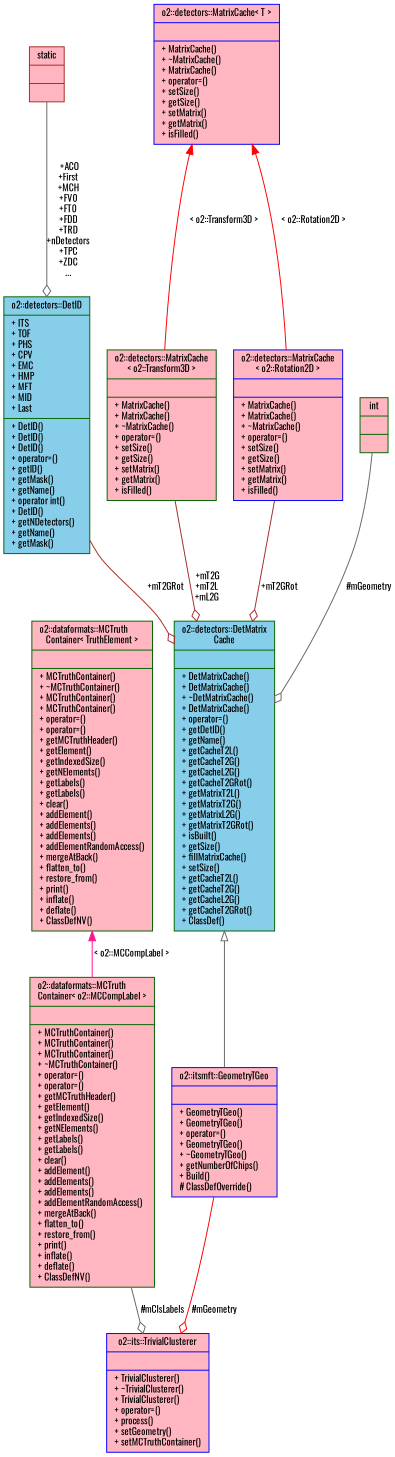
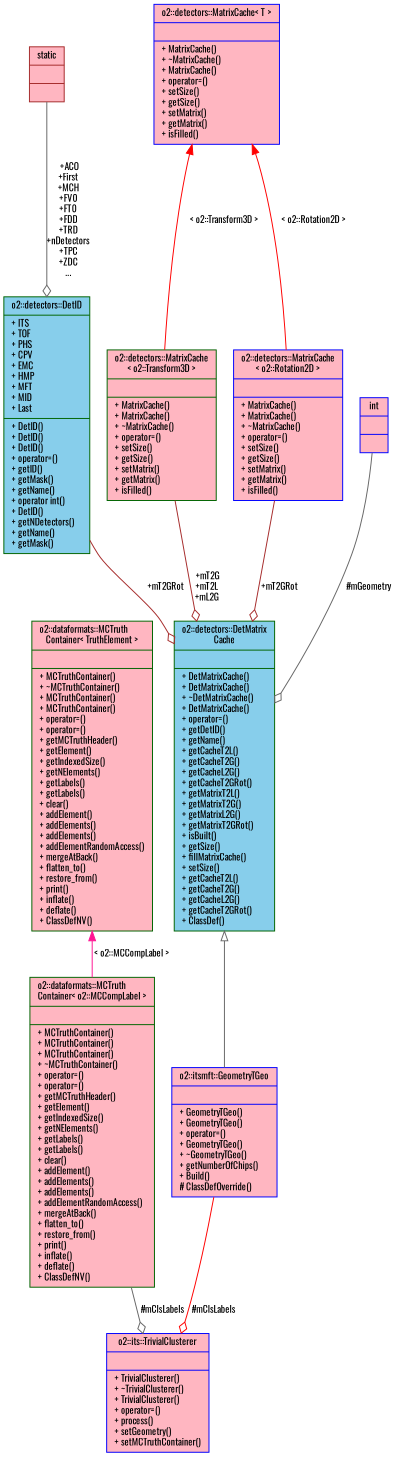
(374, 425) -> (374, 425)
(213, 1310) -> (213, 1310)
